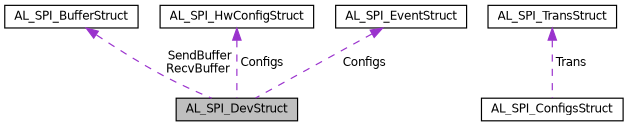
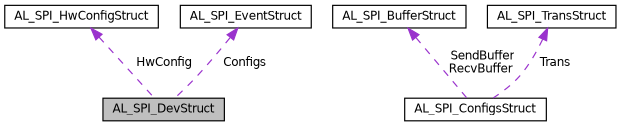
(261, 63) -> (162, 63)
(152, 70) -> (441, 68)
